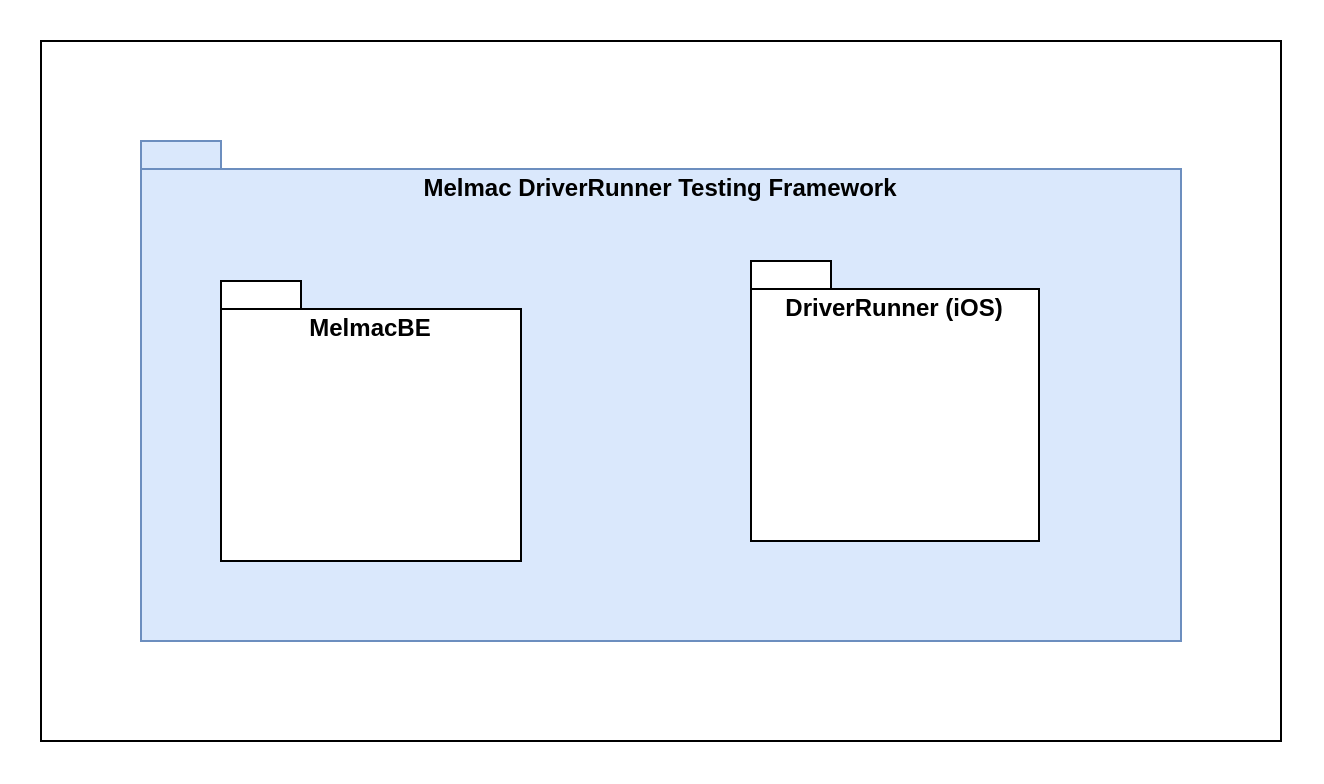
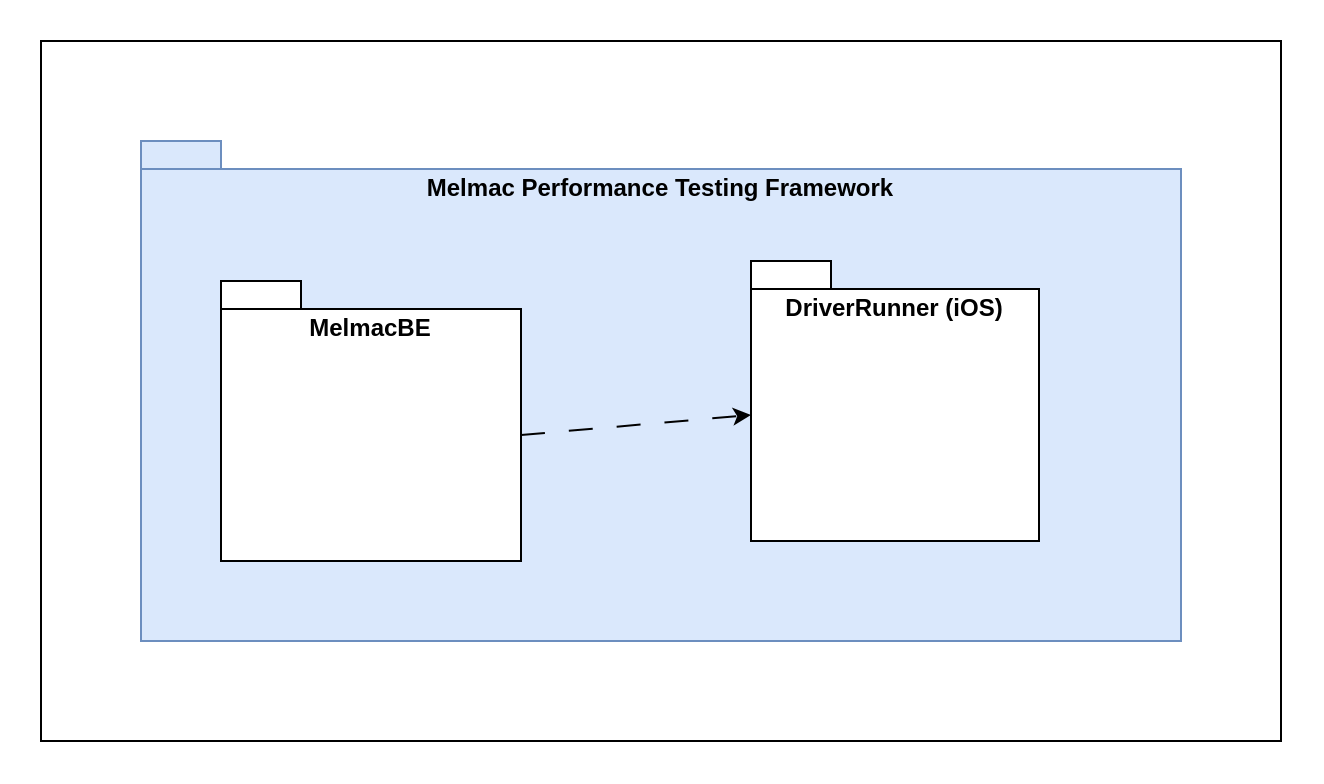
(661, 189) -> (661, 189)
none -> (676, 422)
